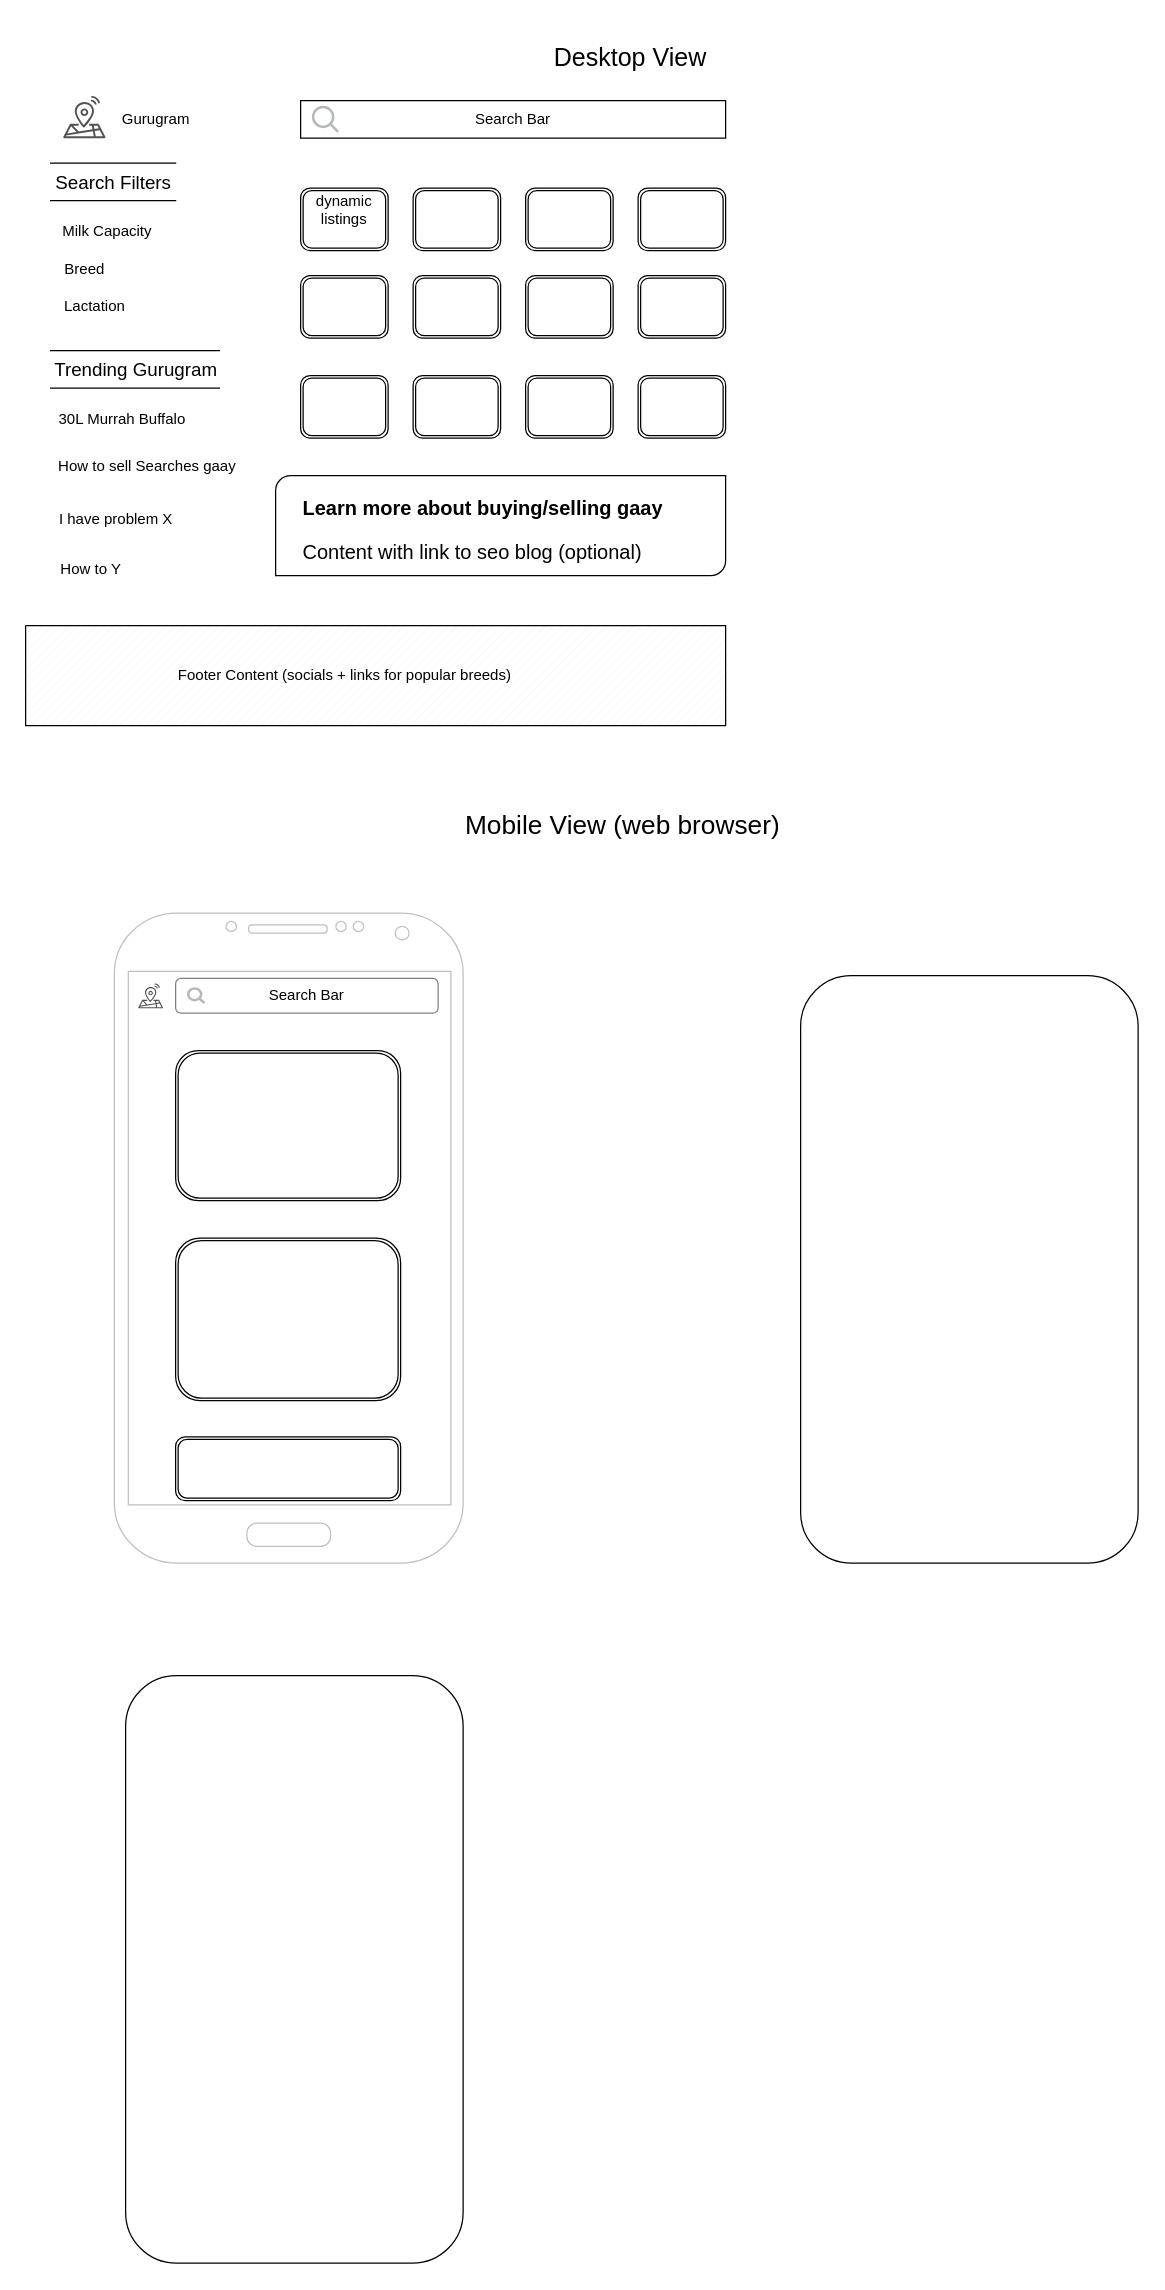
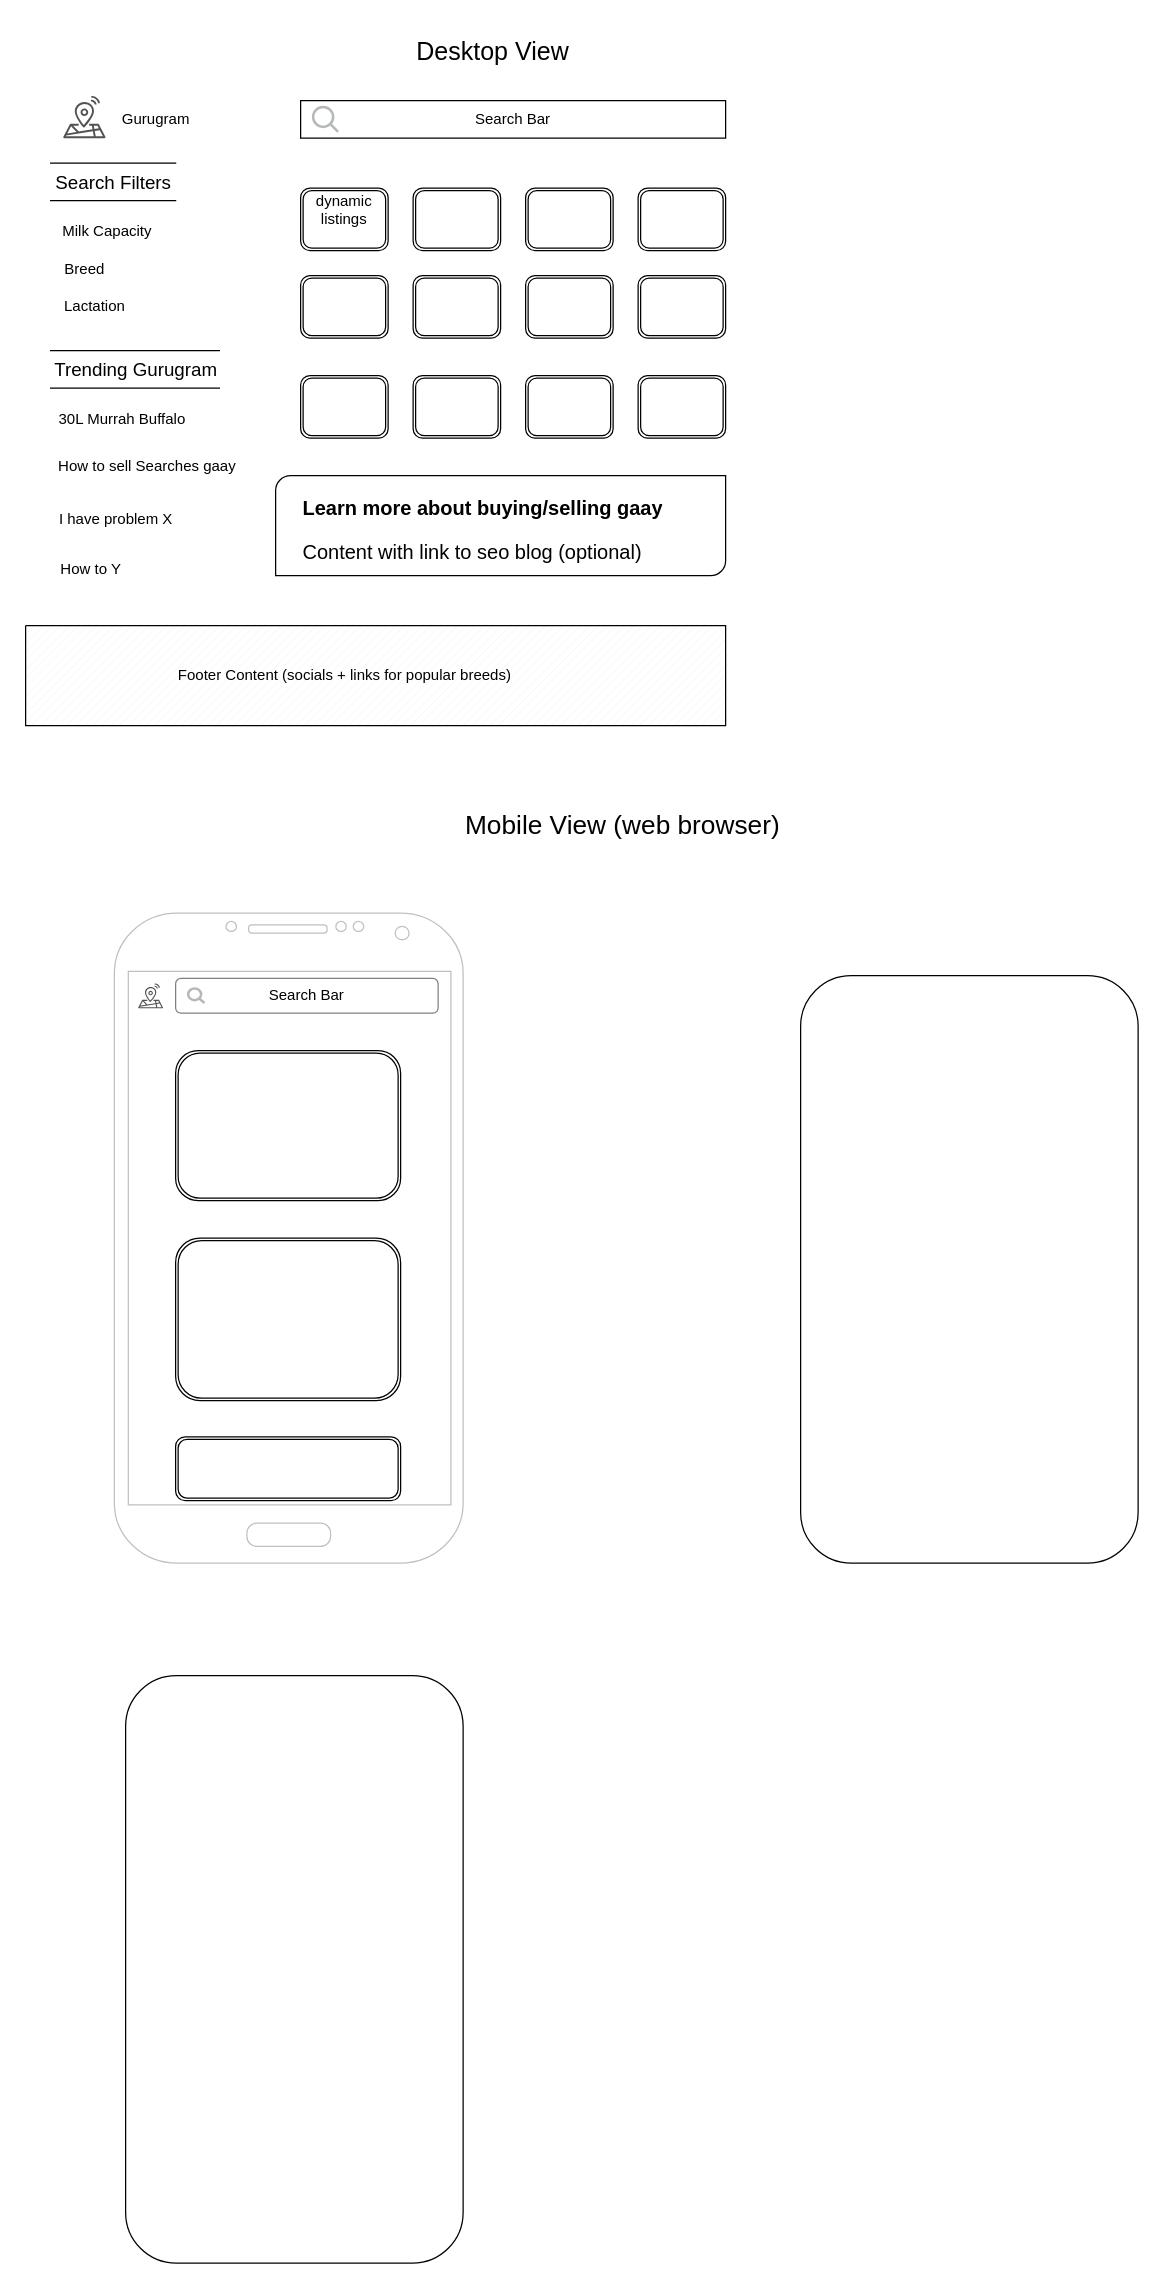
(631, 57) -> (493, 51)
